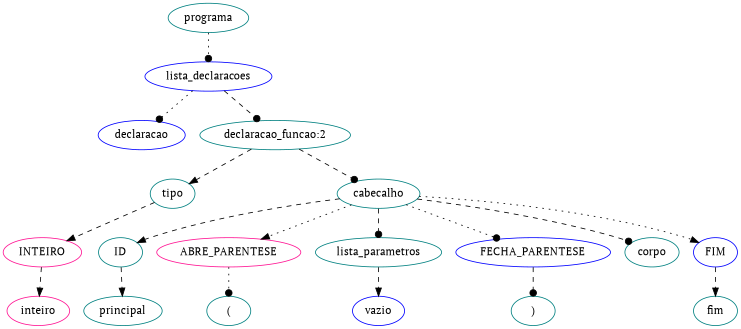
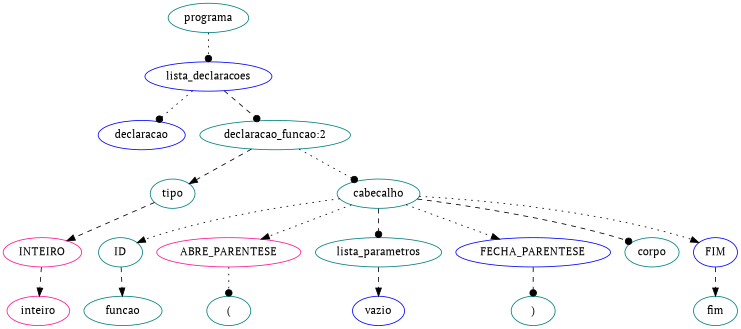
(325, 164) -> (325, 164)
(241, 215) -> (241, 215)
(450, 221) -> (450, 221)
(123, 311) -> (123, 311)
